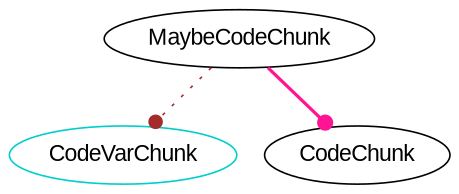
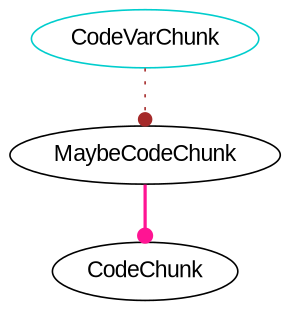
(186, 92) -> (145, 91)
